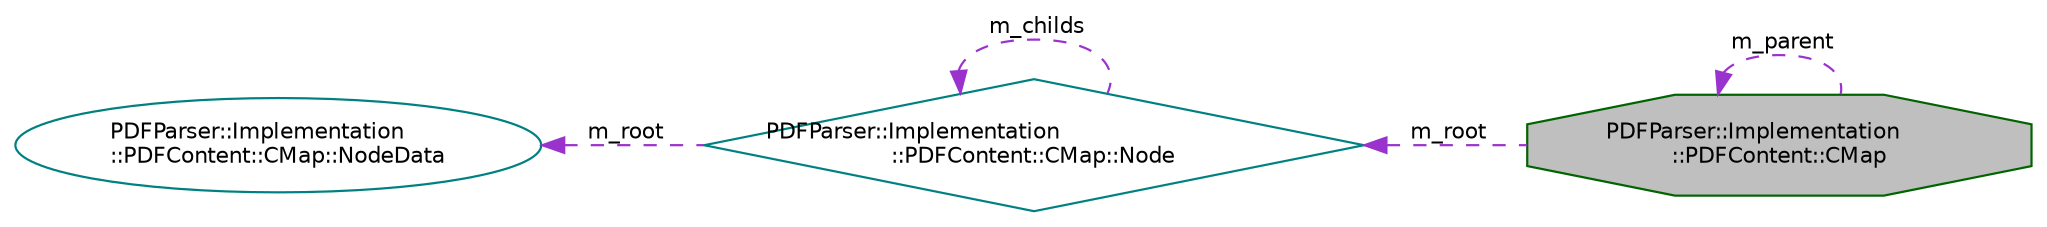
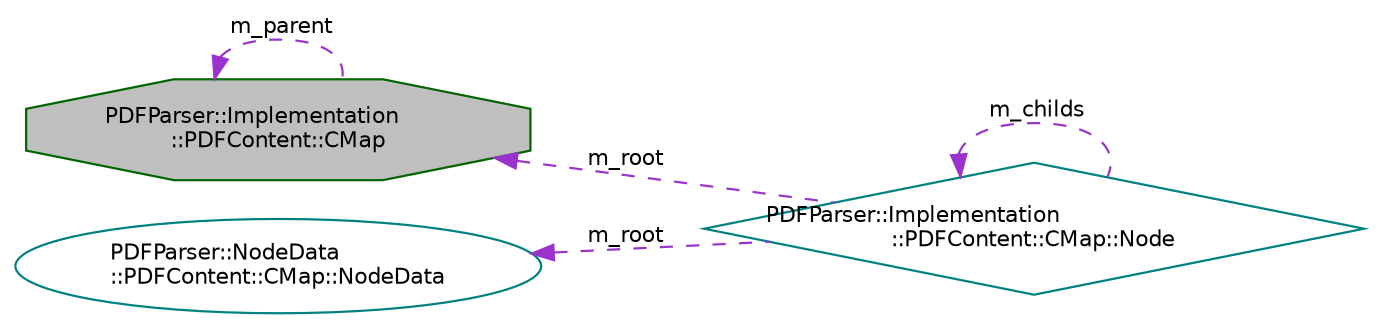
(278, 145) -> (278, 266)
(1457, 145) -> (675, 182)
